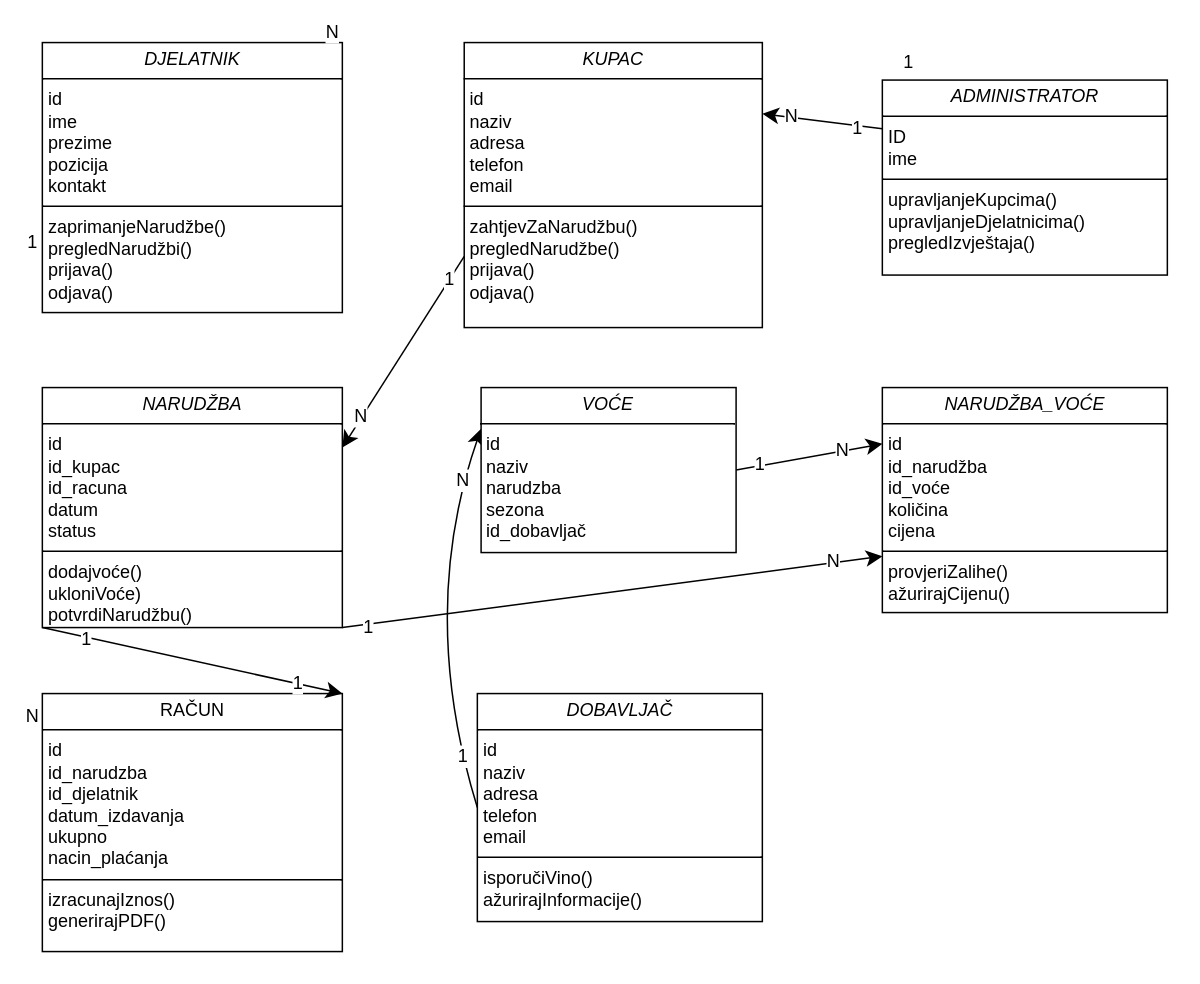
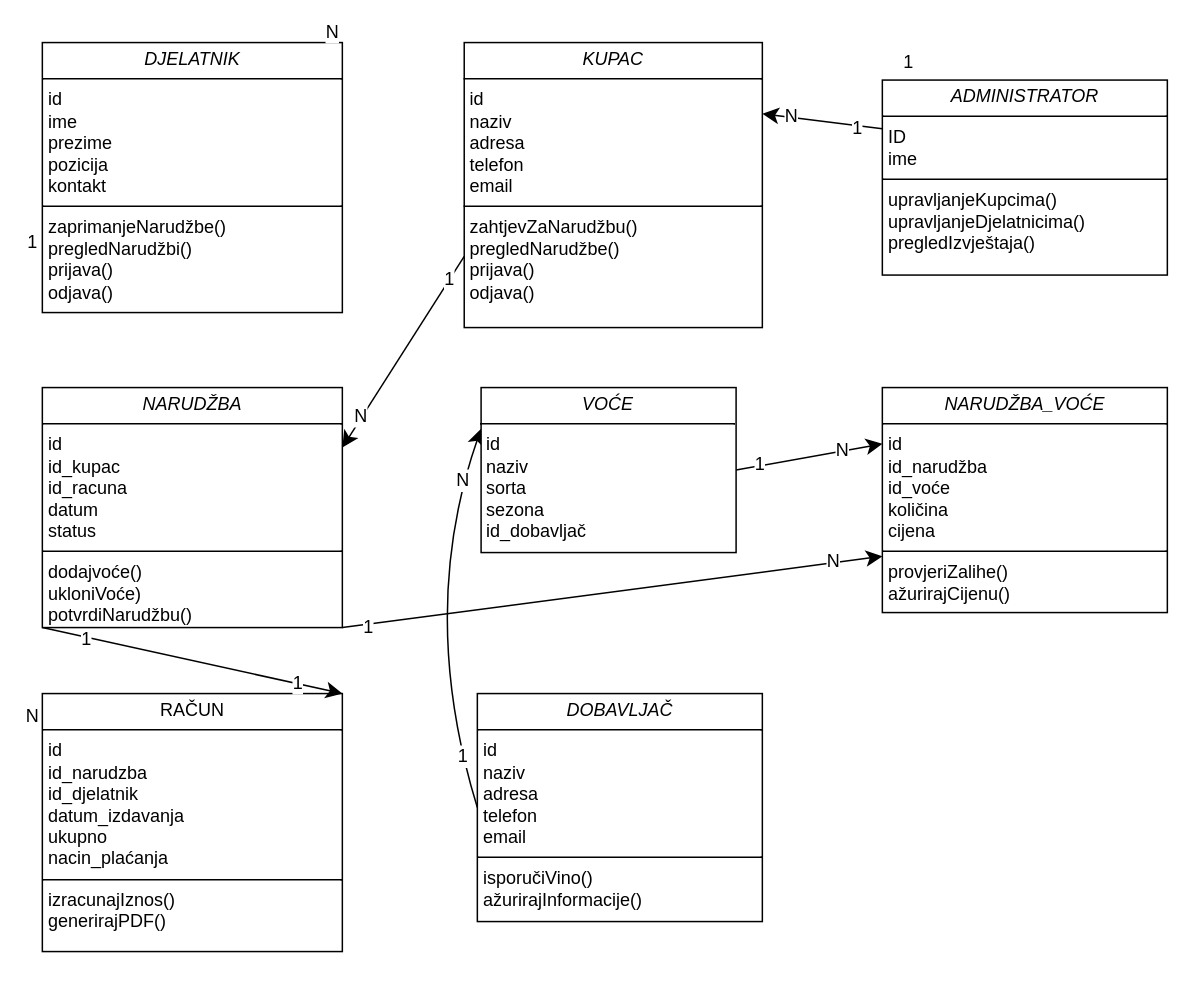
(537, 453) -> (537, 453)
